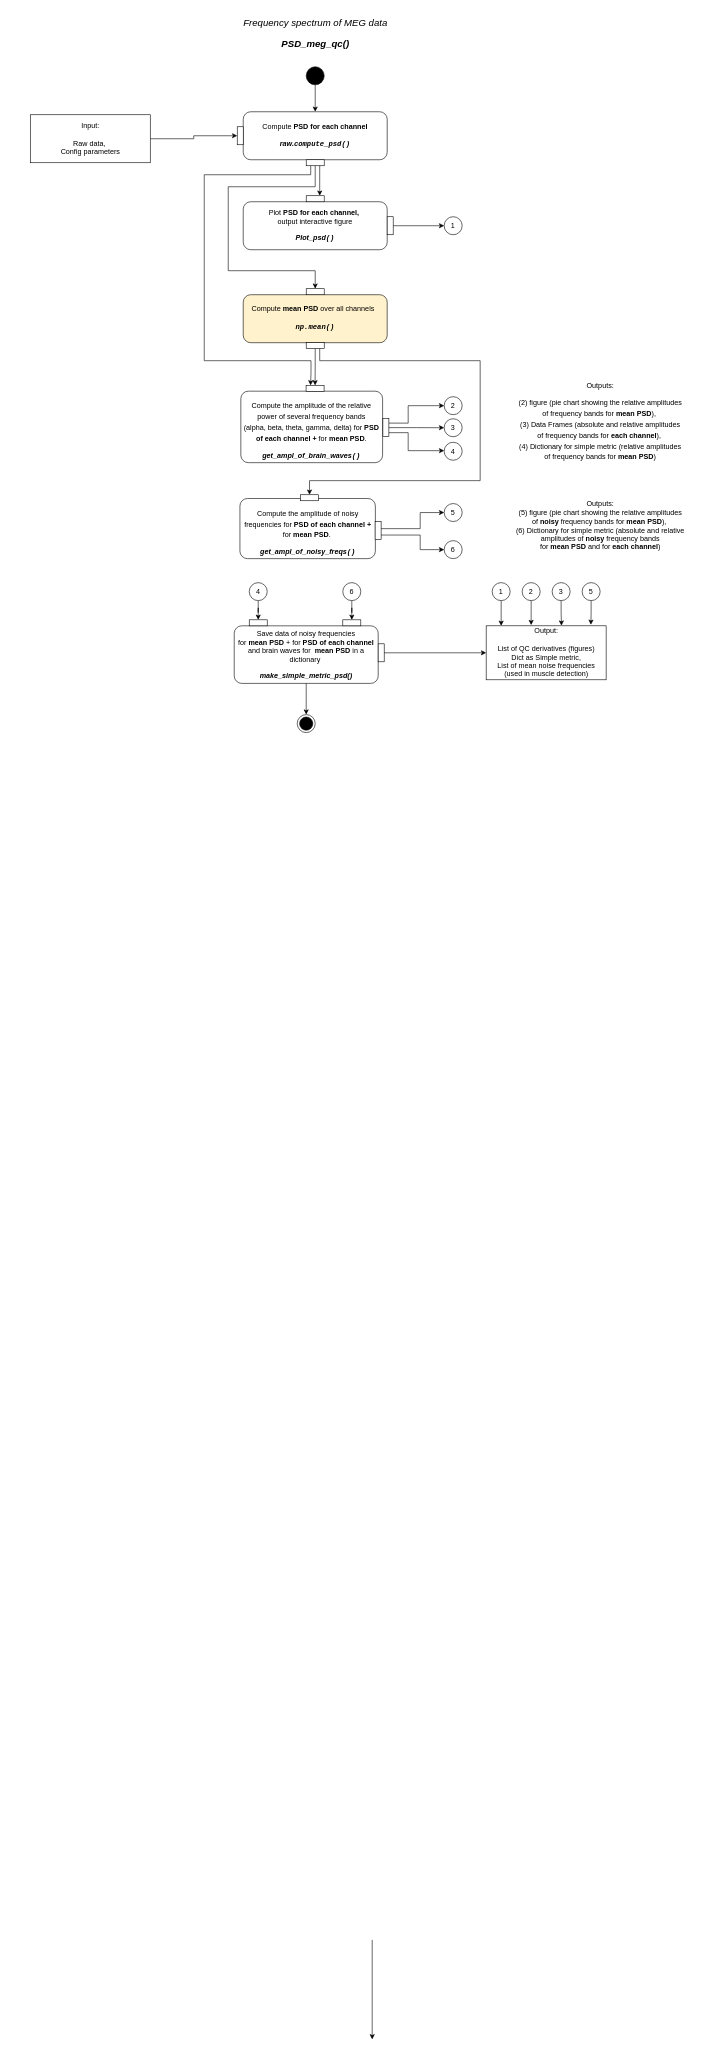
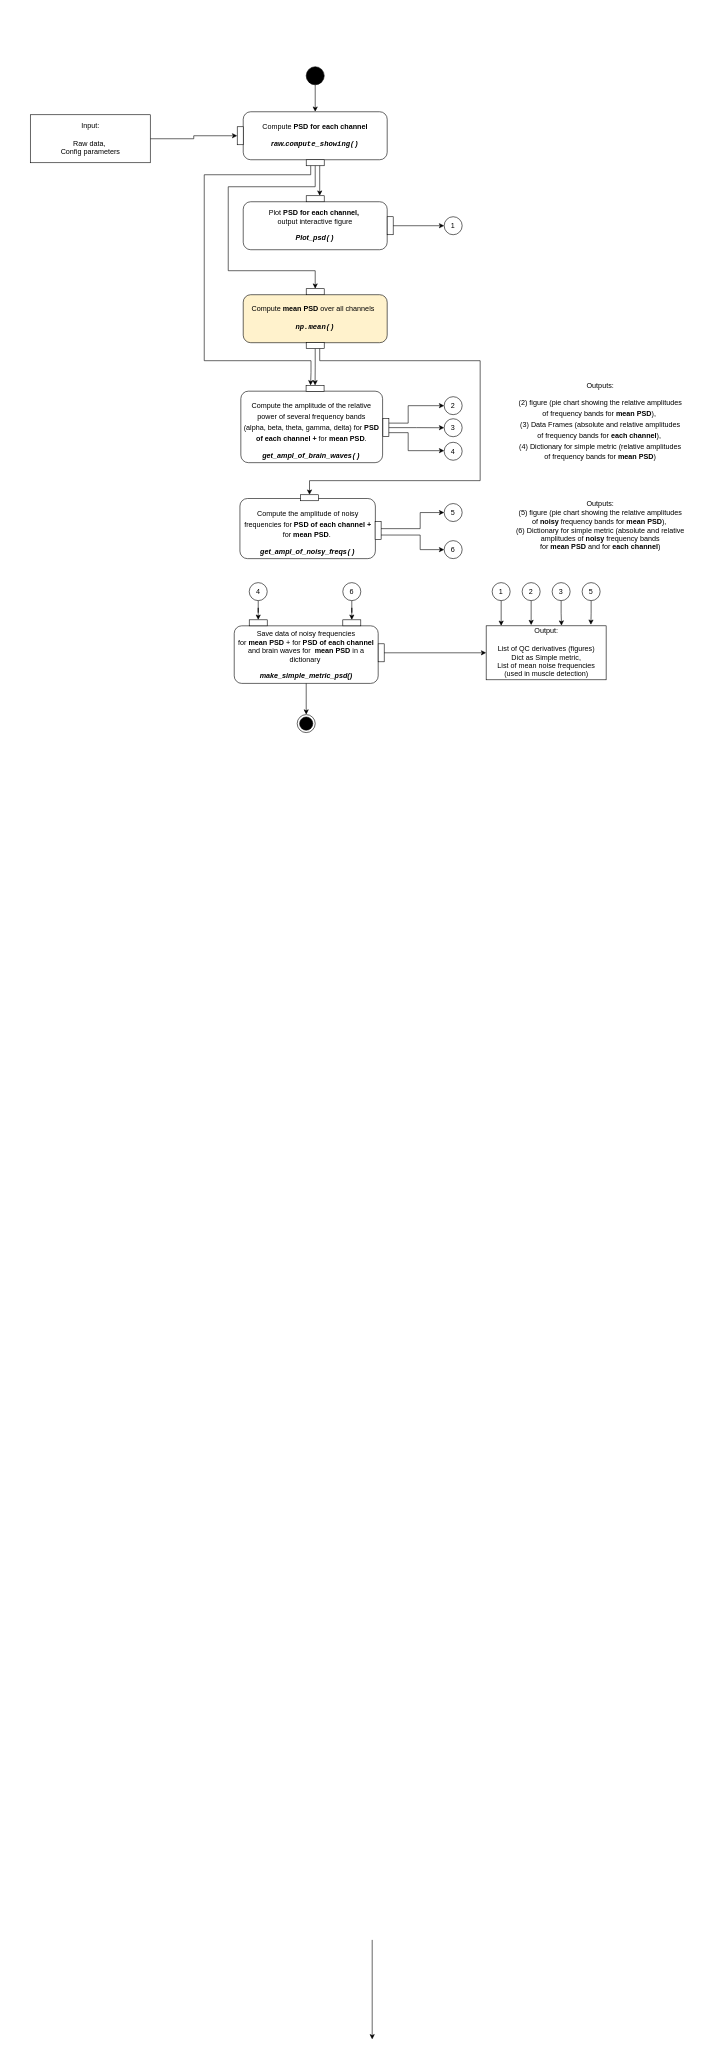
(315, 30) -> none
(315, 135) -> (315, 135)
